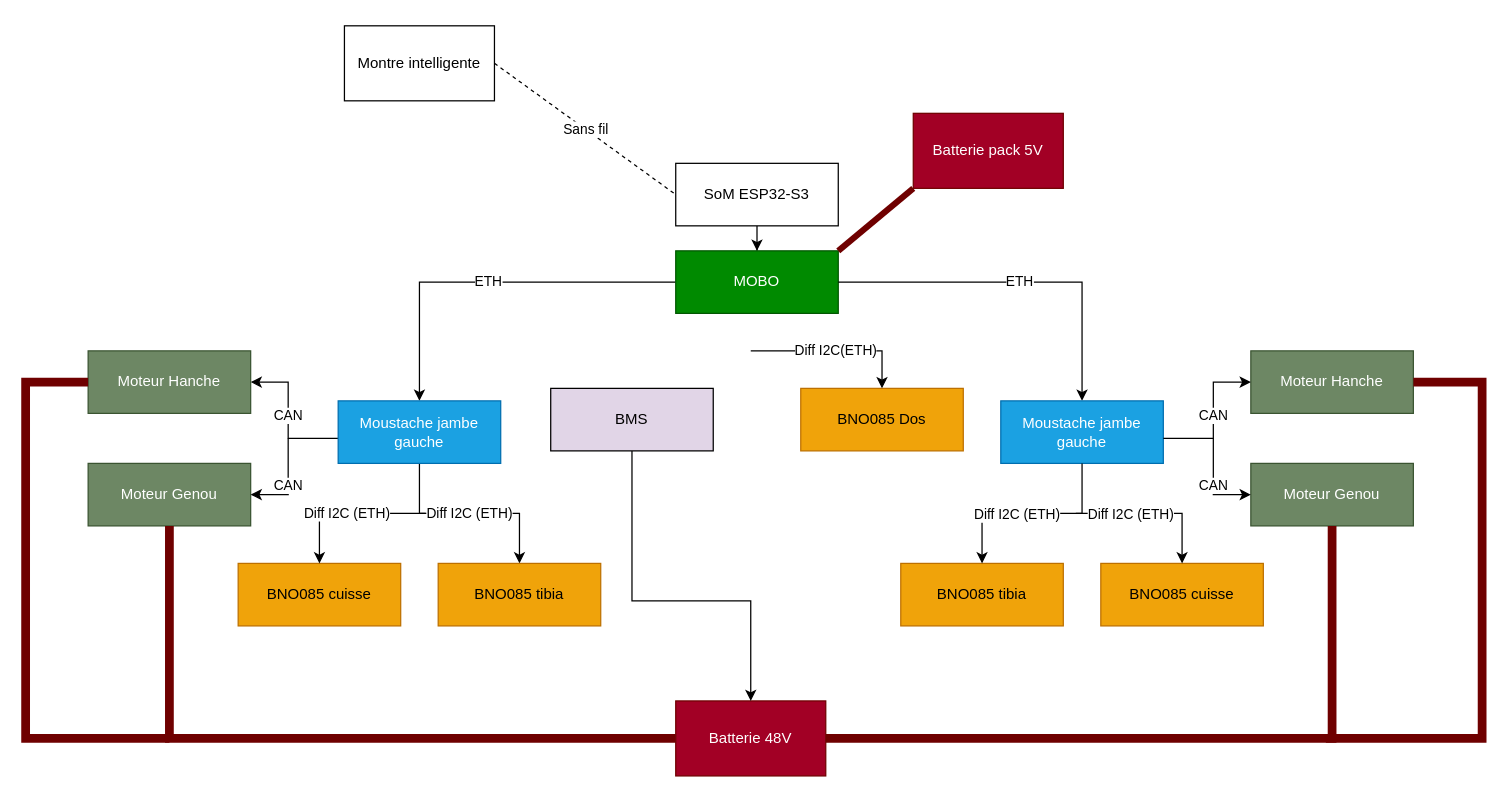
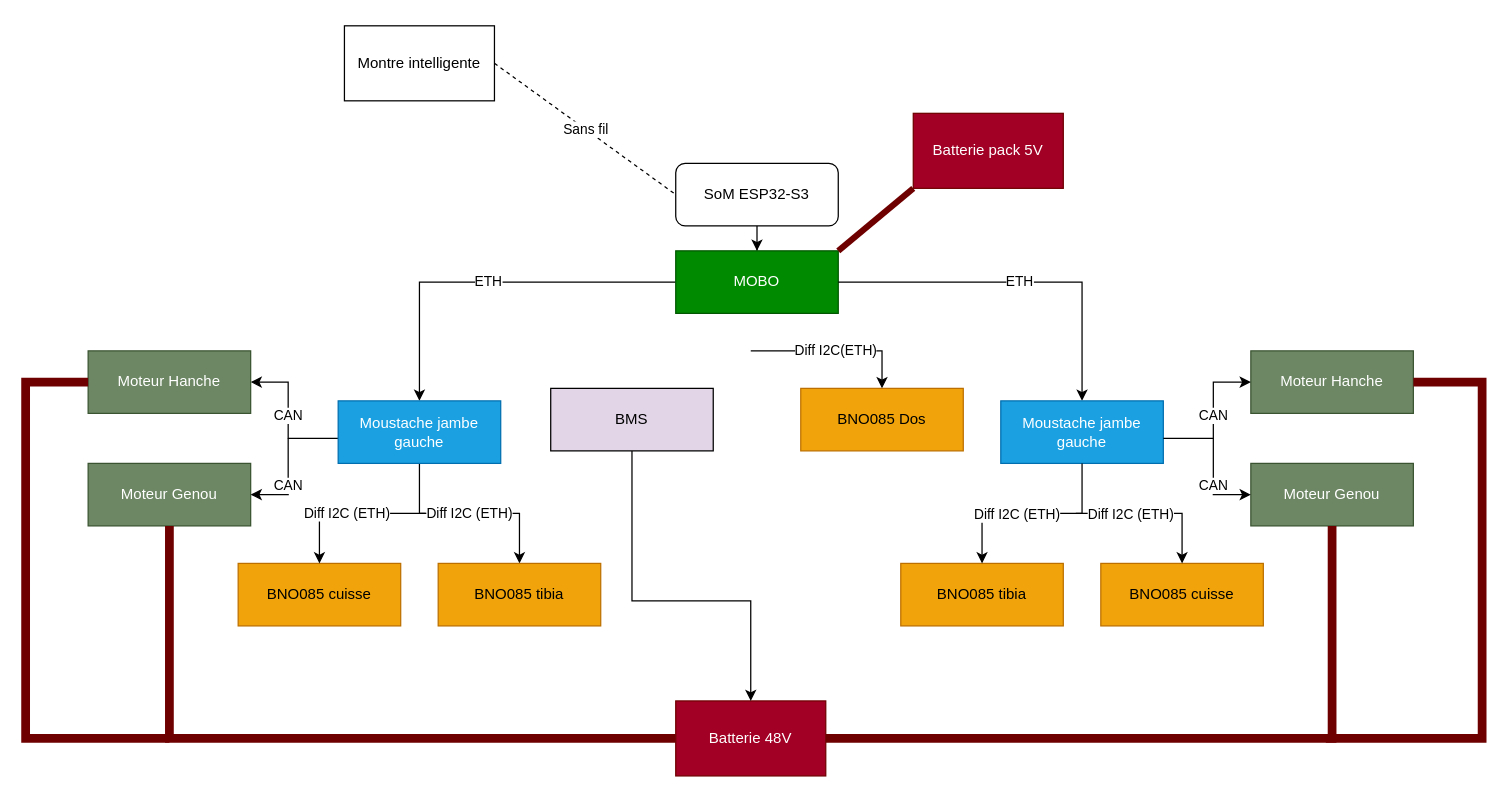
(757, 194) -> (757, 194)
